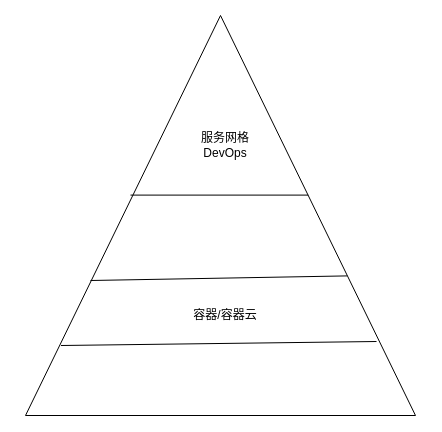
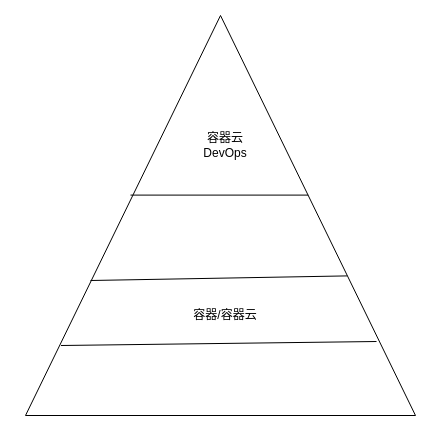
(226, 146) -> (226, 146)
